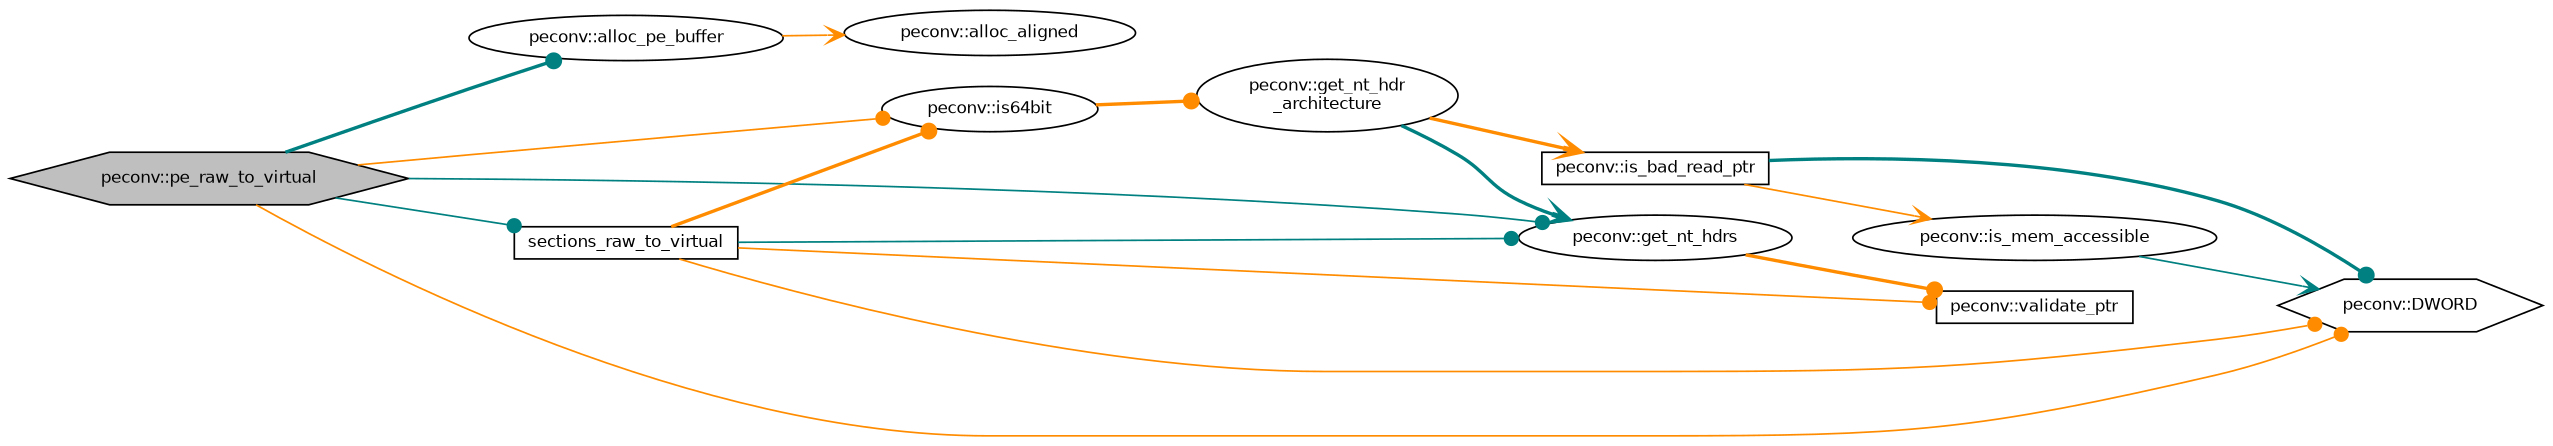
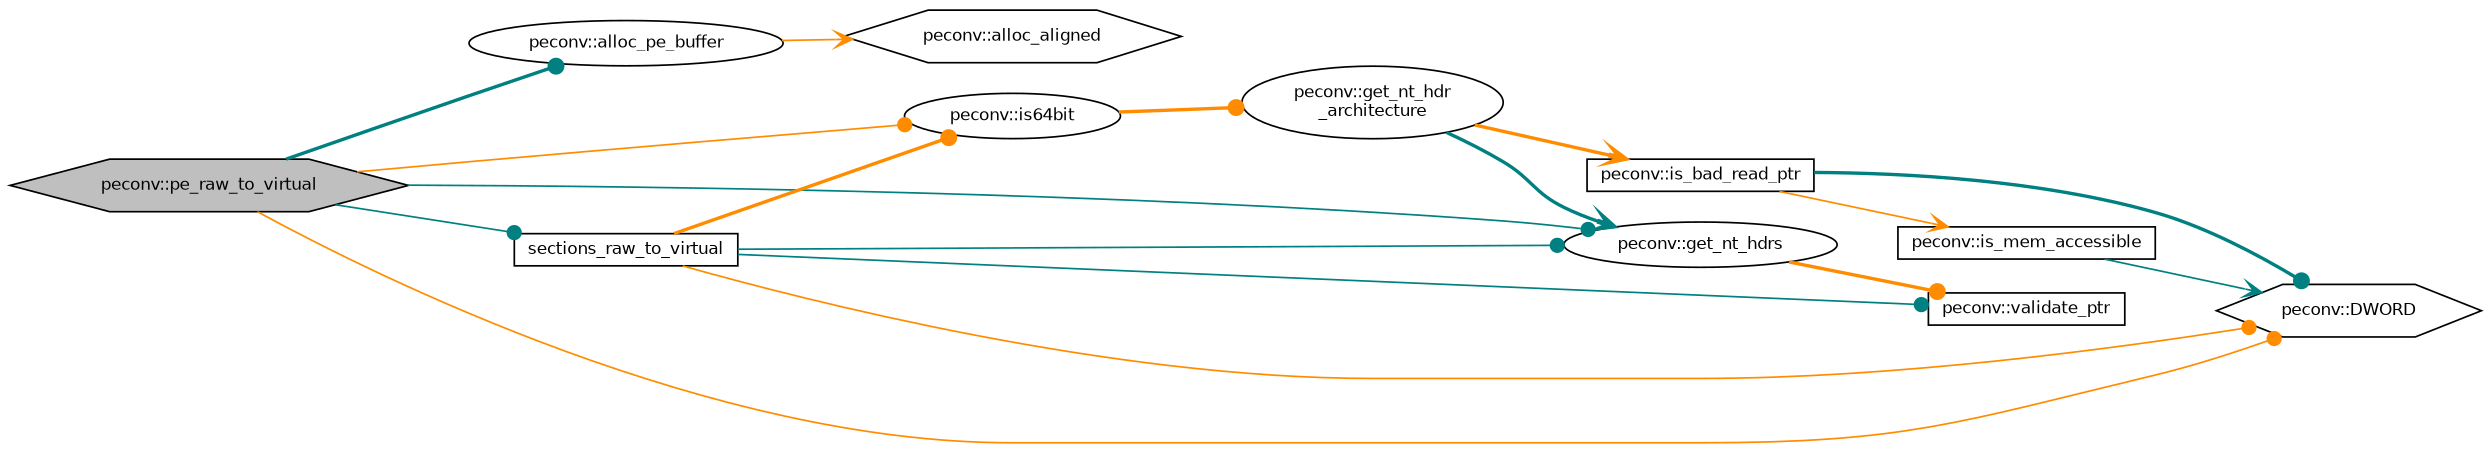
(990, 33) -> (1012, 36)
(2035, 238) -> (2027, 243)
(1330, 275) -> (1326, 279)
